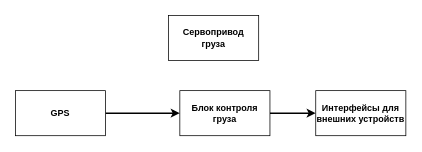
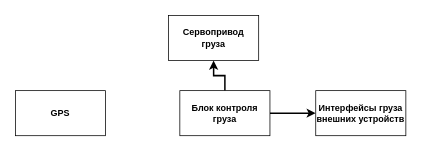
none -> (223, 75)
(139, 113) -> none
(360, 113) -> (360, 113)
